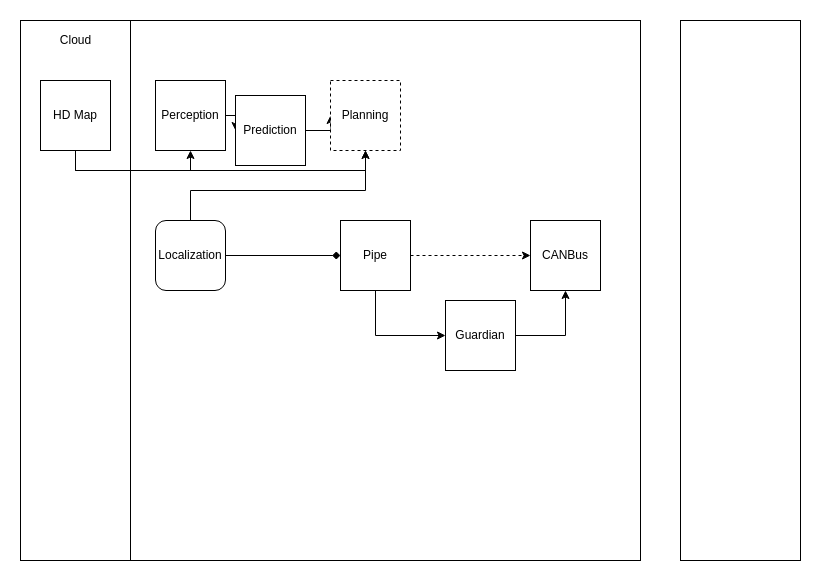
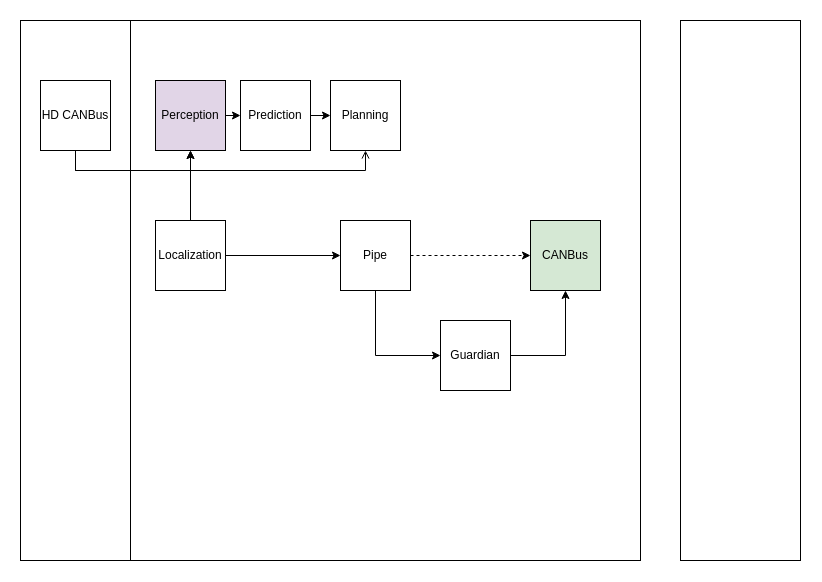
(76, 41) -> none
(76, 116) -> (76, 116)
(191, 116) -> (191, 116)
(366, 116) -> (366, 116)
(271, 131) -> (276, 116)
none -> (191, 181)
(288, 191) -> none
(191, 256) -> (191, 256)
(331, 256) -> (332, 256)
(566, 256) -> (566, 256)
(481, 336) -> (476, 356)
